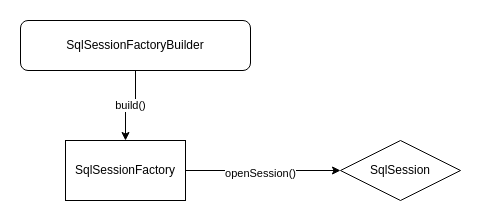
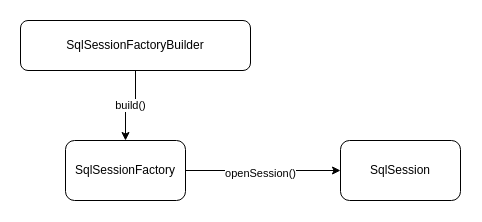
(126, 171) -> (126, 171)
(401, 171) -> (401, 171)
